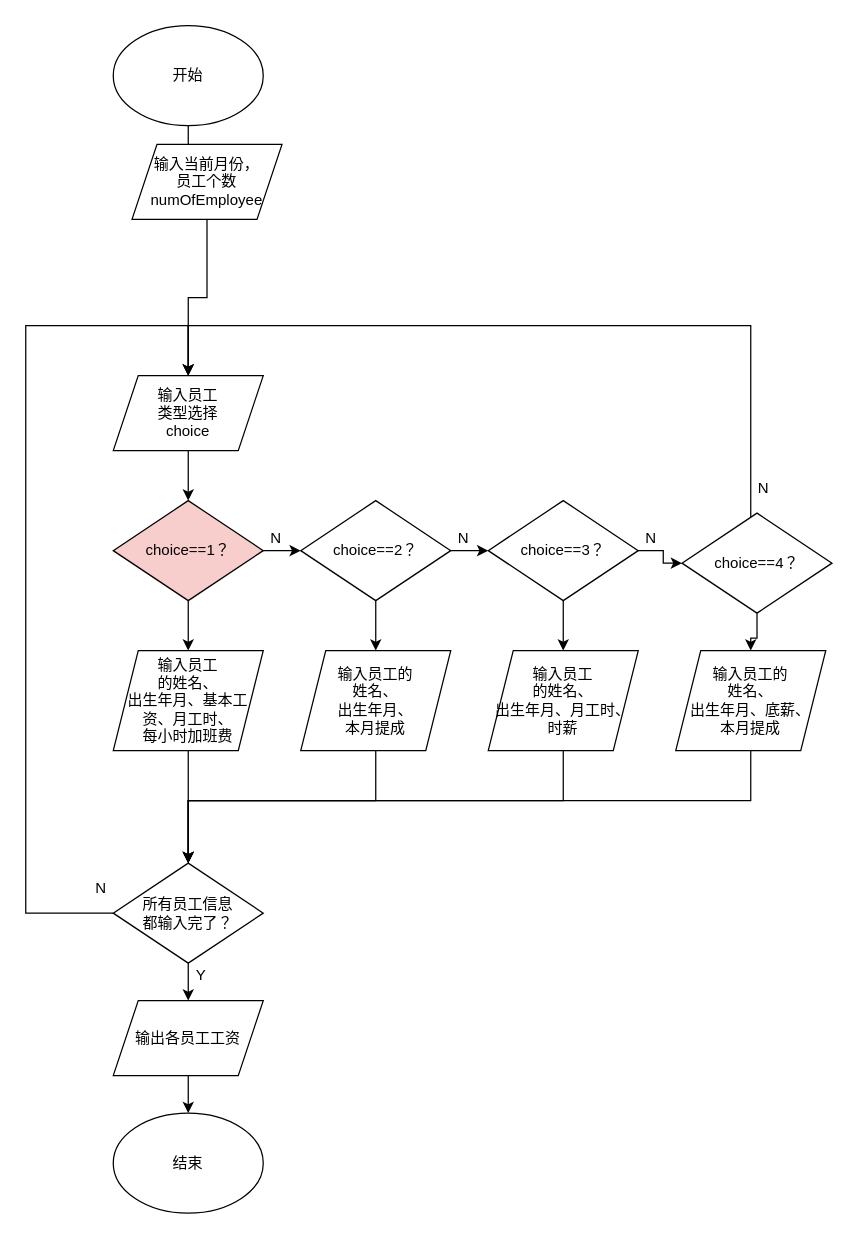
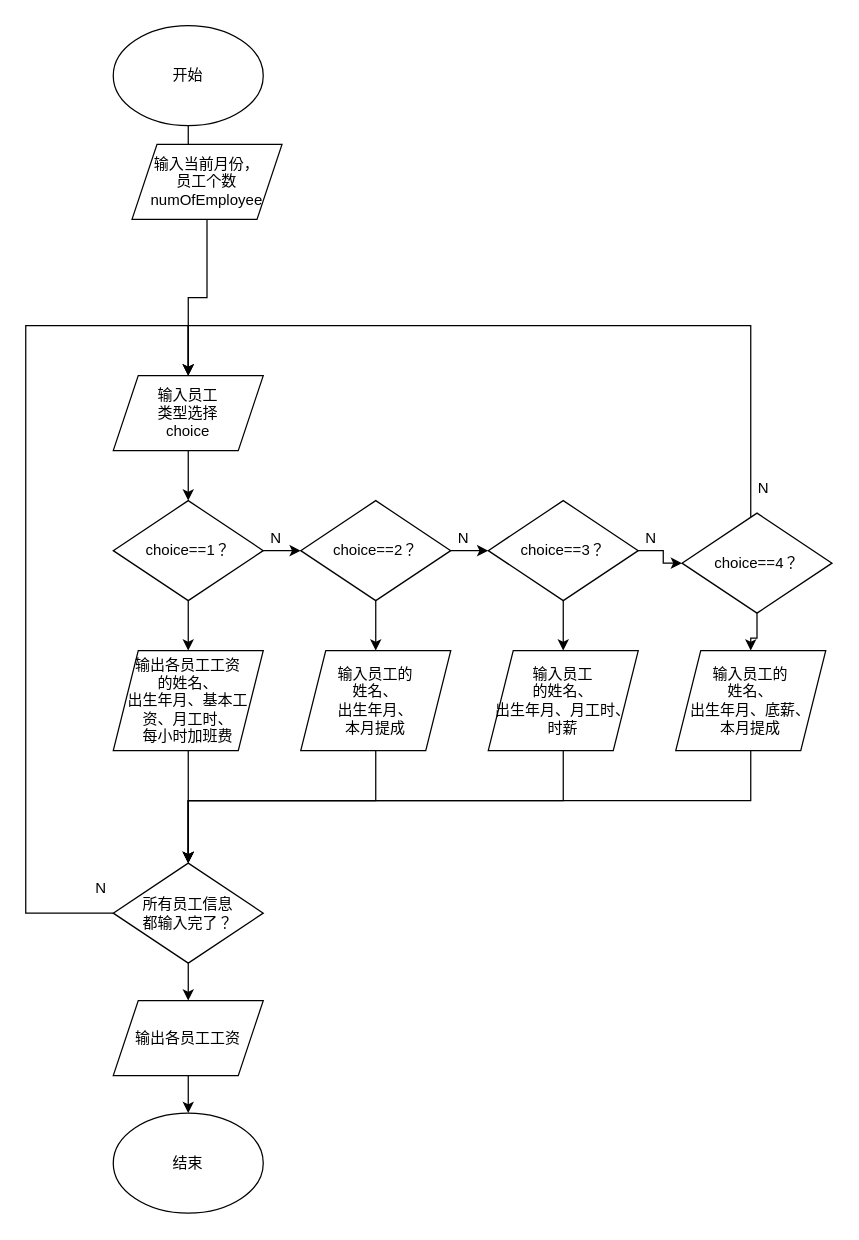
(188, 551) -> (188, 551)
(188, 701) -> (188, 701)
(201, 976) -> none
